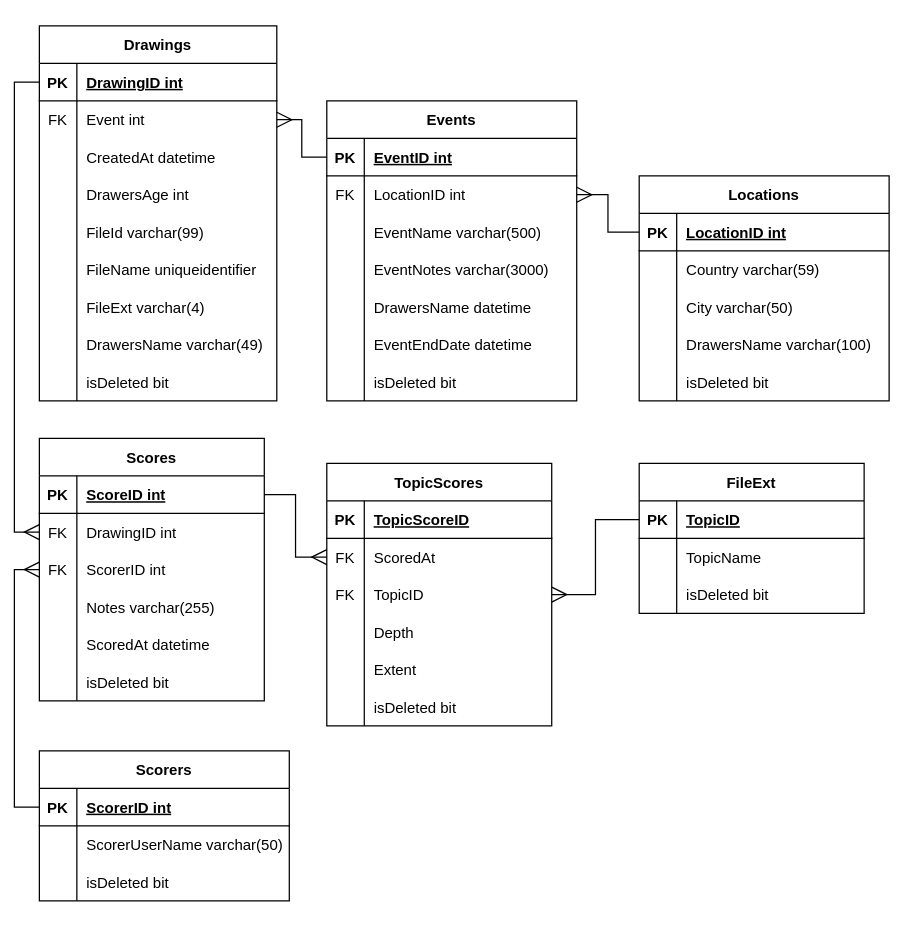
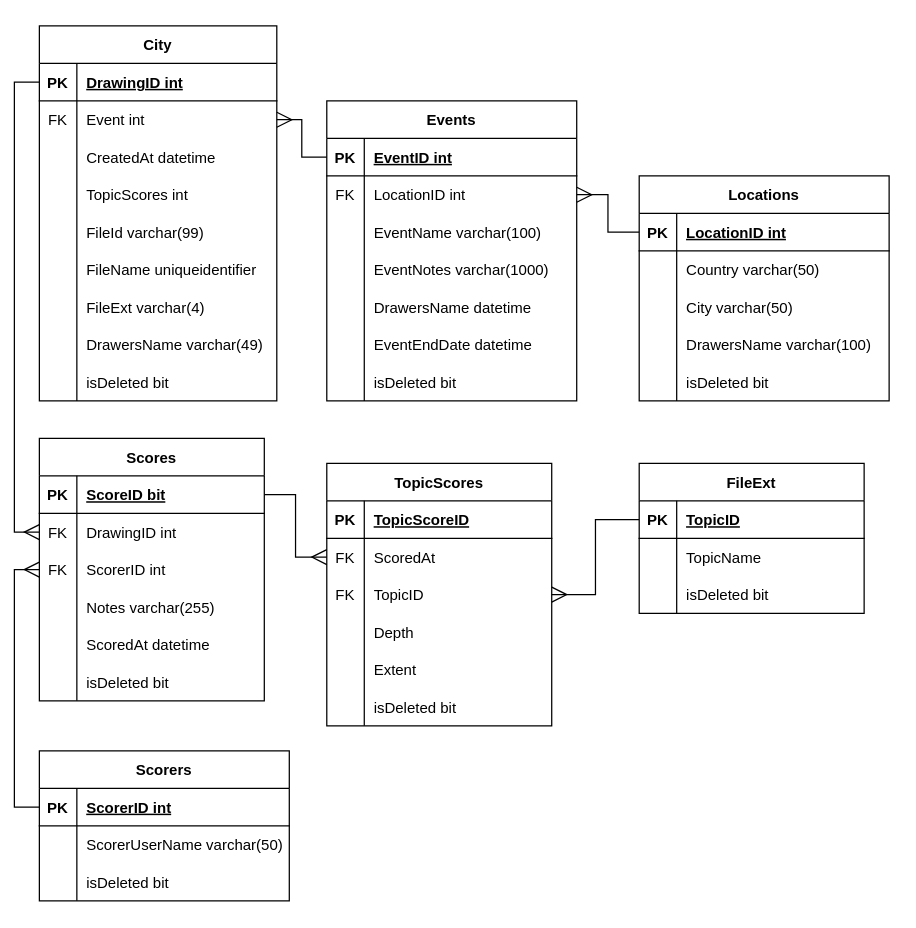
(158, 45) -> (158, 45)
(141, 195) -> (143, 195)
(464, 233) -> (464, 233)
(473, 270) -> (473, 270)
(764, 270) -> (764, 270)
(129, 495) -> (129, 495)
